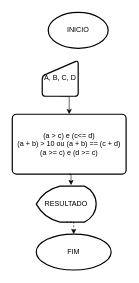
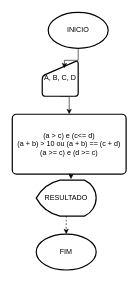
none -> (71, 60)
(66, 204) -> (66, 198)
(74, 252) -> (66, 252)
